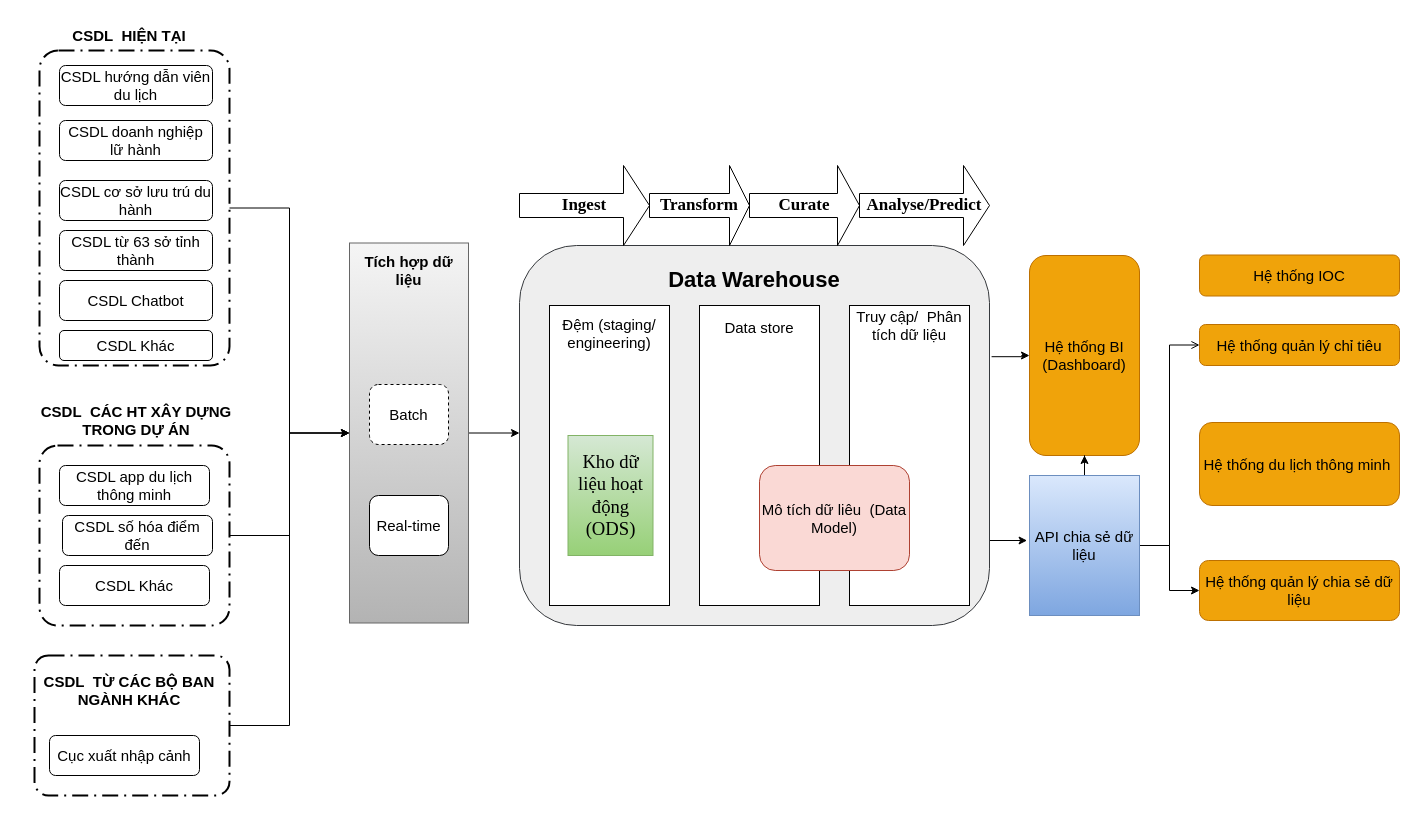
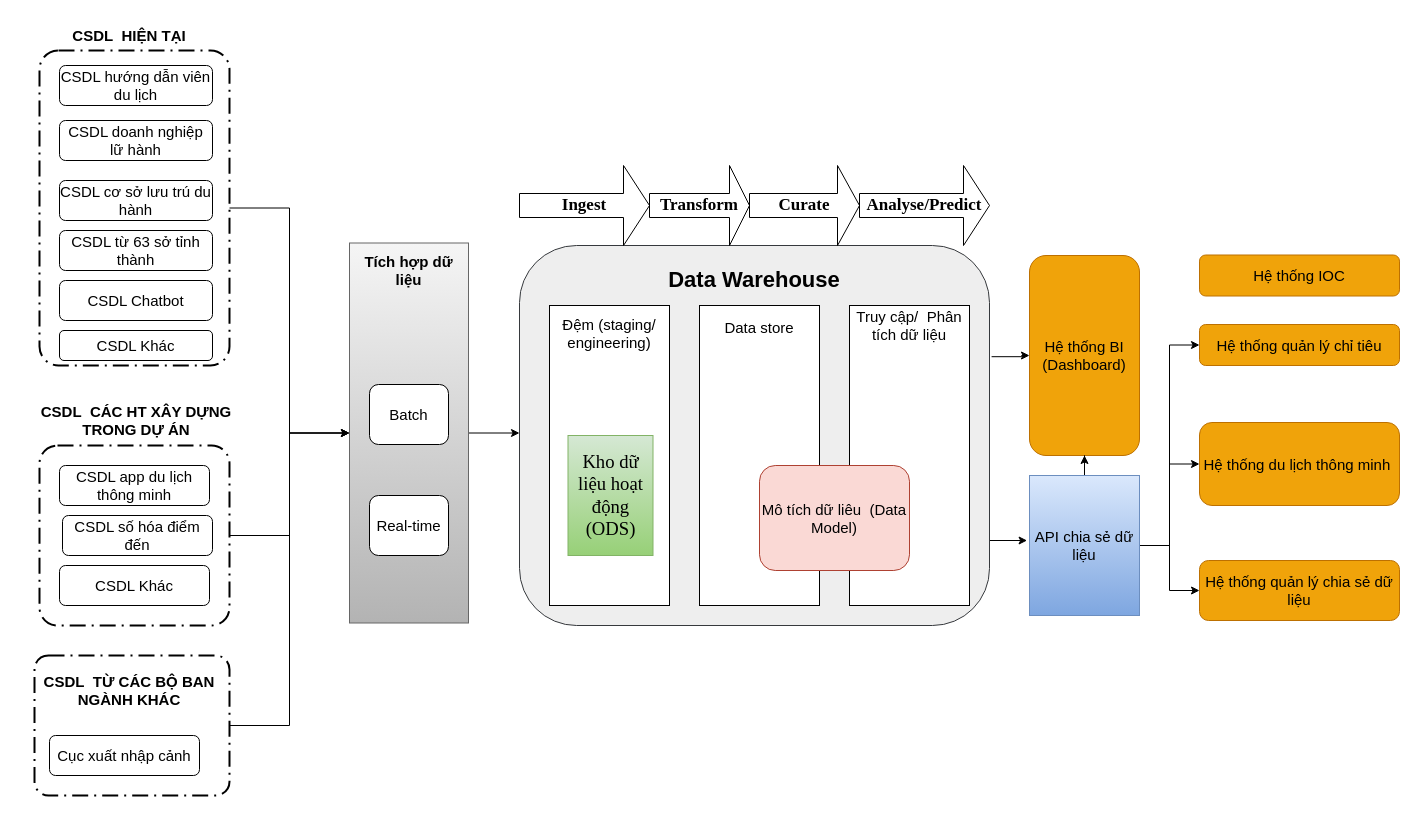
(1192, 345) -> (1191, 345)
(409, 415) -> (409, 415)
none -> (1182, 464)
